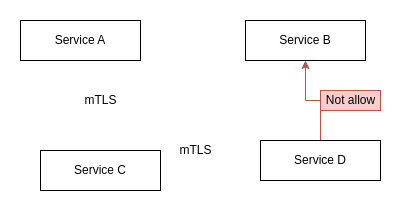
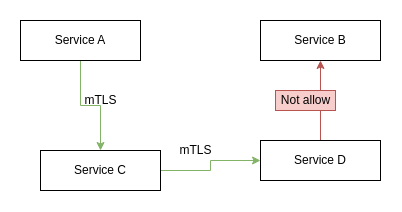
(306, 41) -> (321, 41)
(351, 101) -> (306, 101)
none -> (87, 106)
none -> (211, 170)
